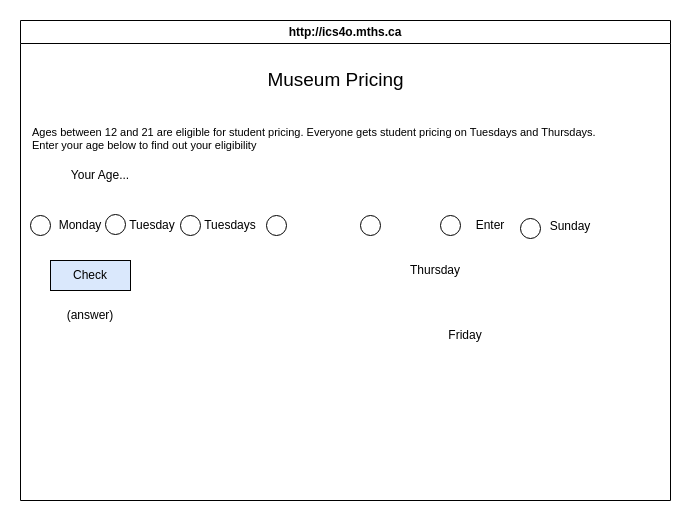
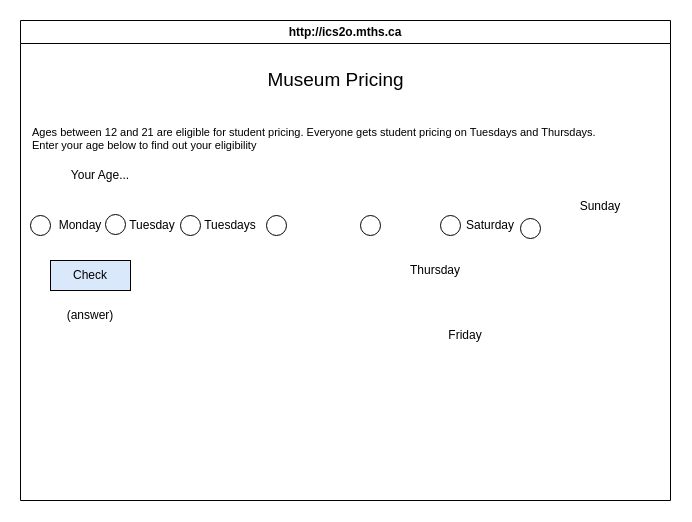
(346, 33) -> (346, 33)
(491, 226) -> (491, 226)
(571, 227) -> (601, 207)
